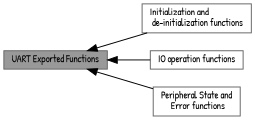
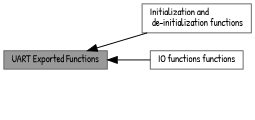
(197, 60) -> (197, 60)
(197, 101) -> none
